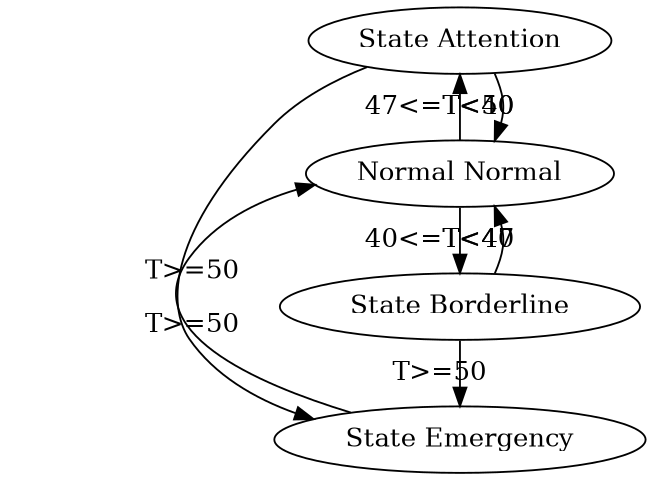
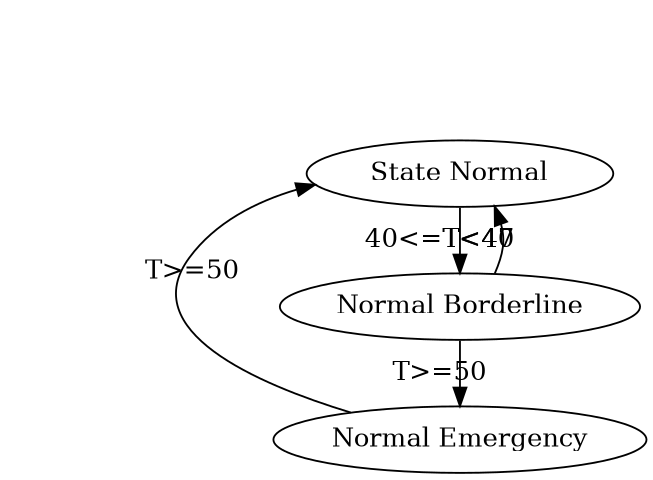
(460, 41) -> none
(460, 174) -> (460, 174)
(460, 307) -> (460, 307)
(460, 440) -> (460, 440)
